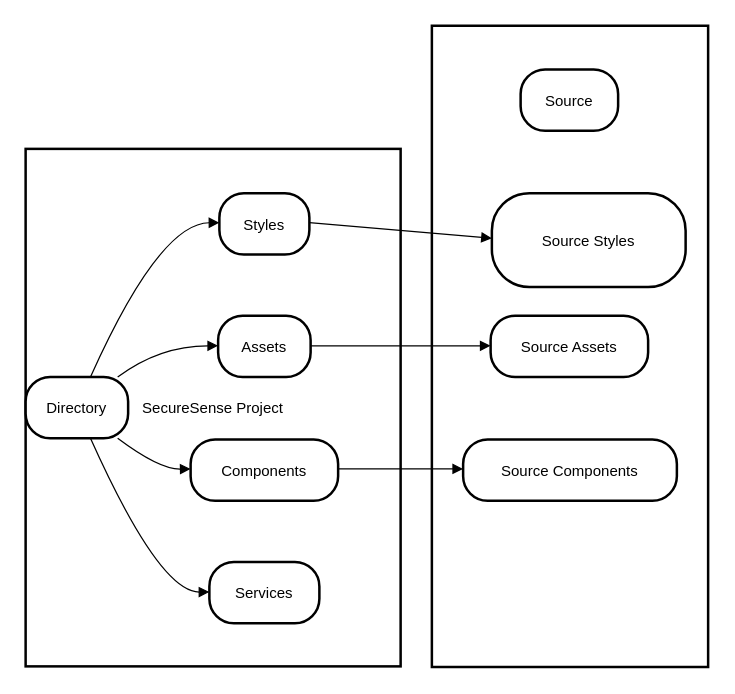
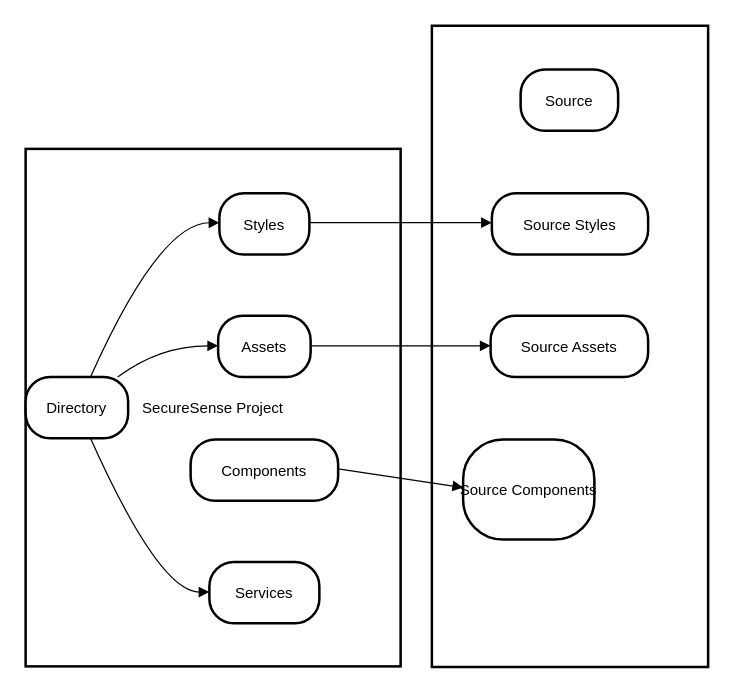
(589, 240) -> (570, 224)
(147, 457) -> none
(570, 470) -> (529, 489)
